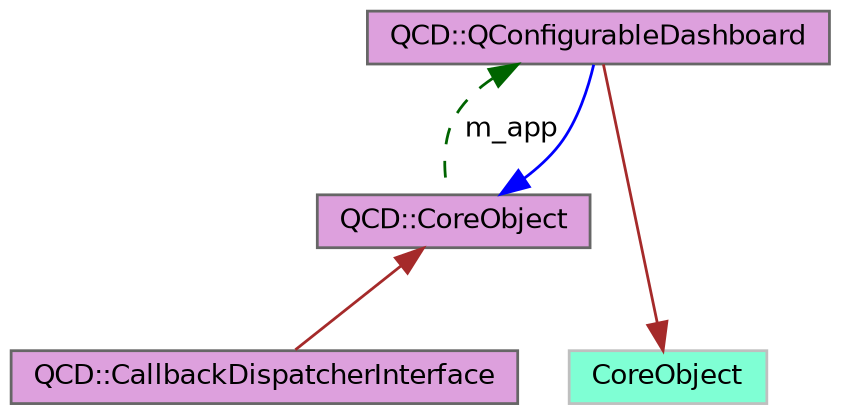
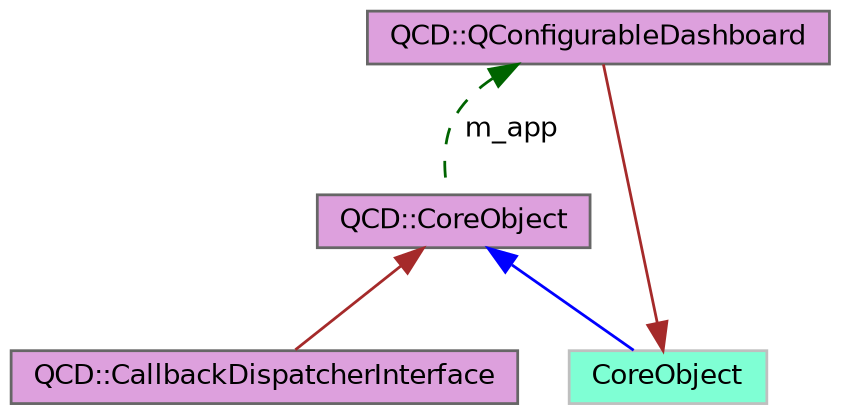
(570, 129) -> (573, 308)
